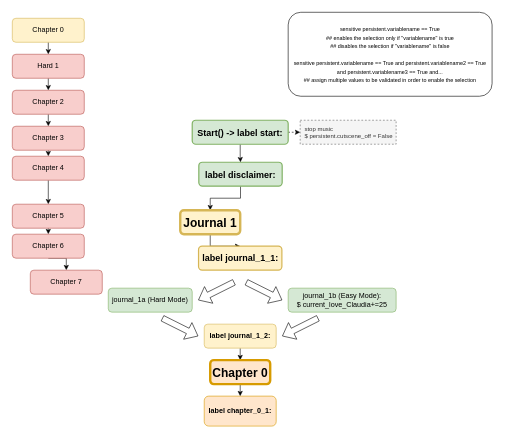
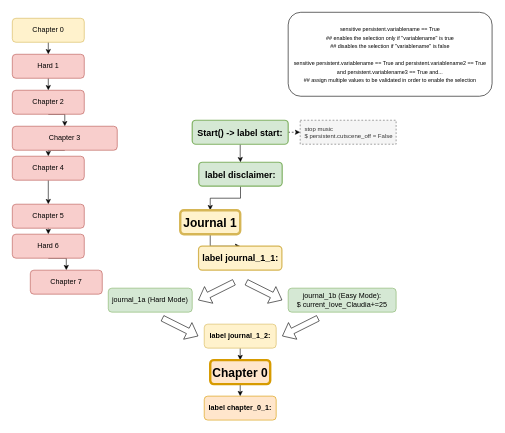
(48, 138) -> (65, 138)
(48, 246) -> (48, 246)
(240, 411) -> (240, 408)
